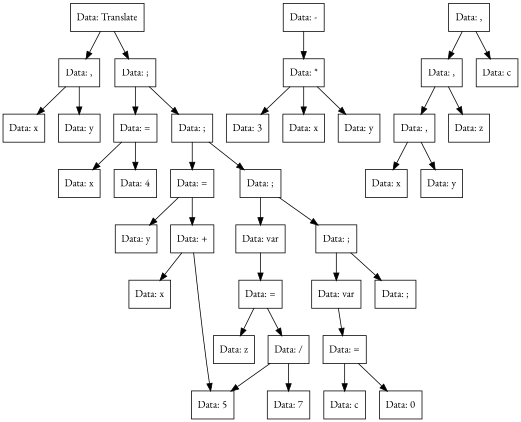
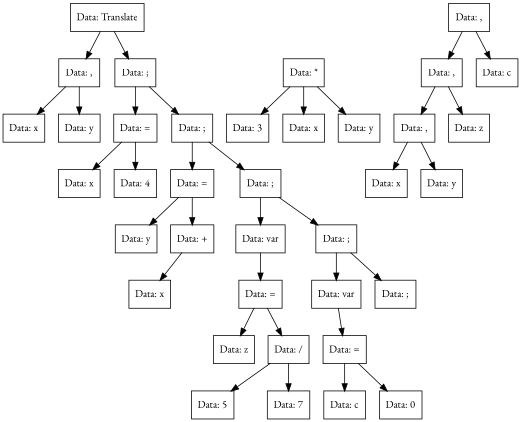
(304, 17) -> none
(201, 318) -> none
